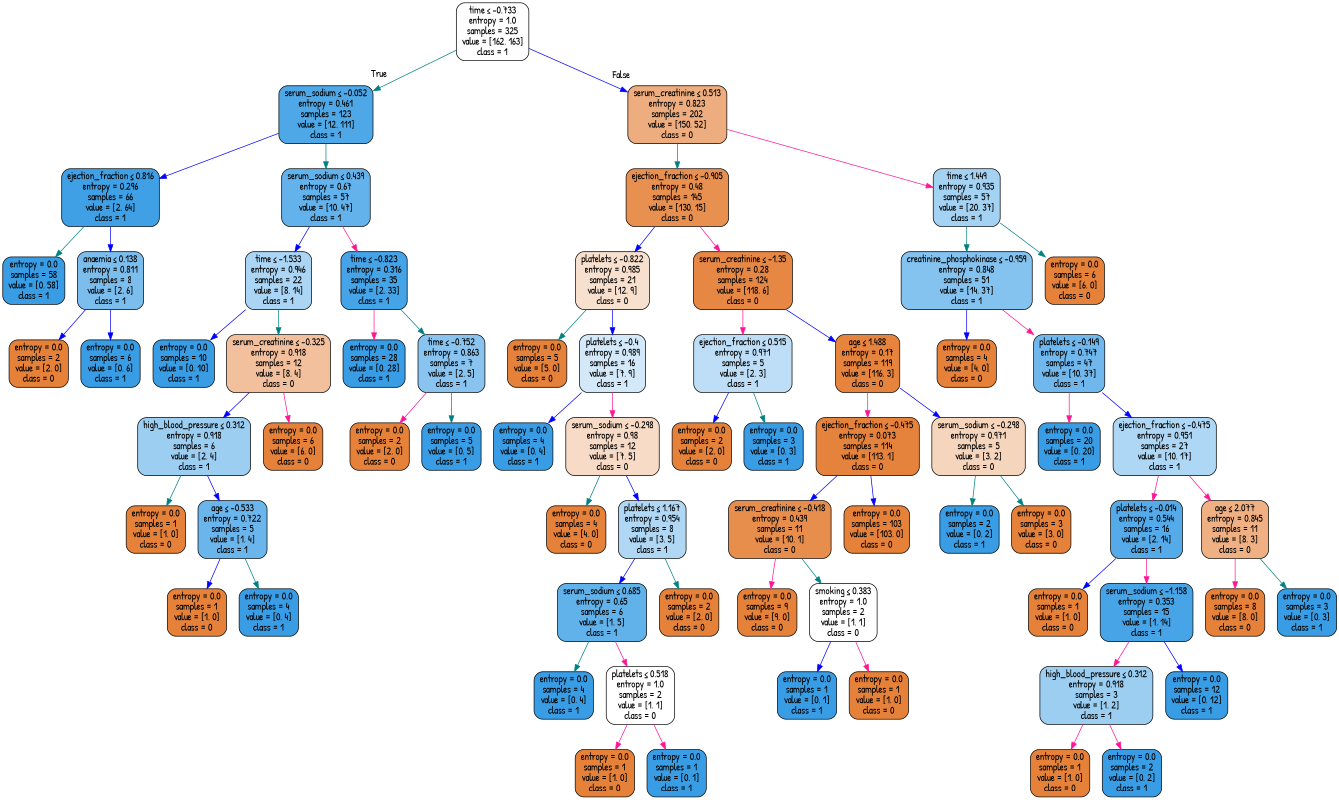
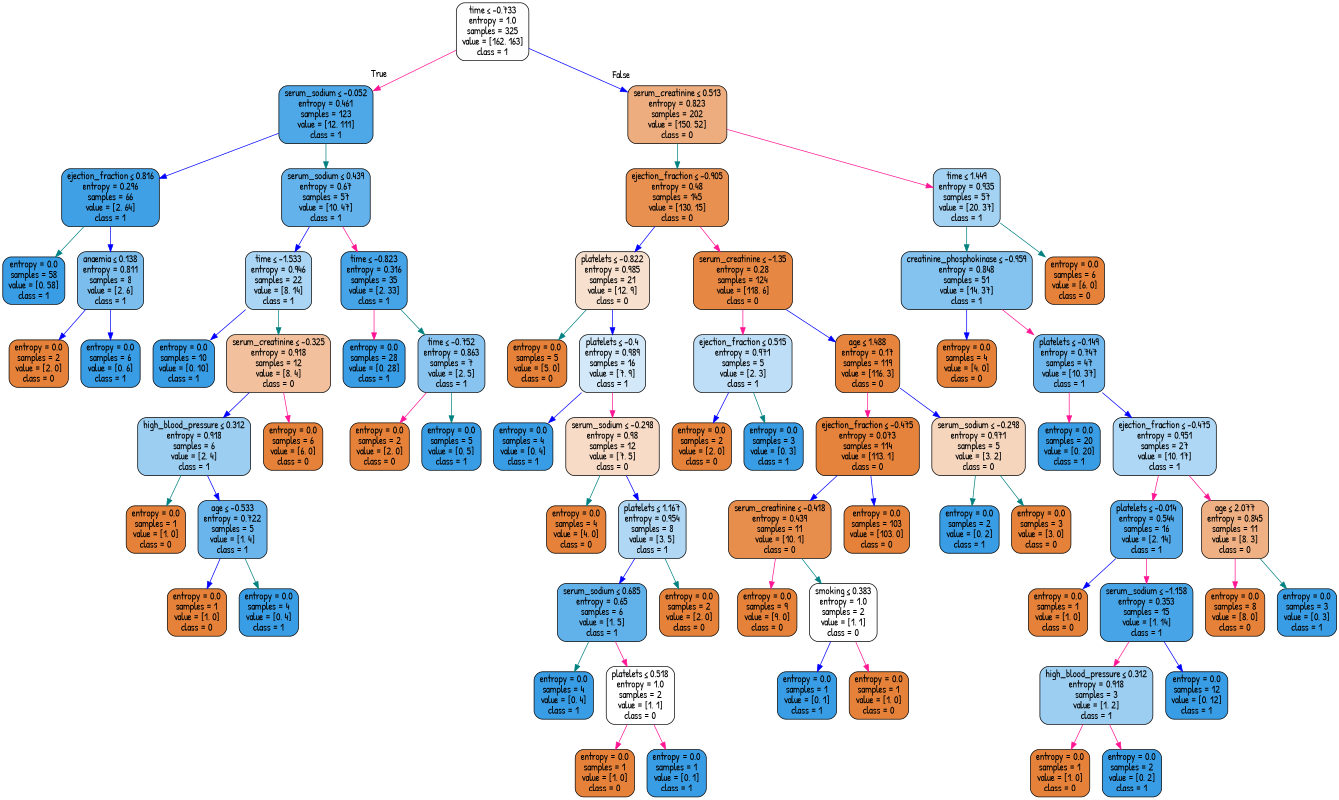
(418, 69) -> (418, 69)
